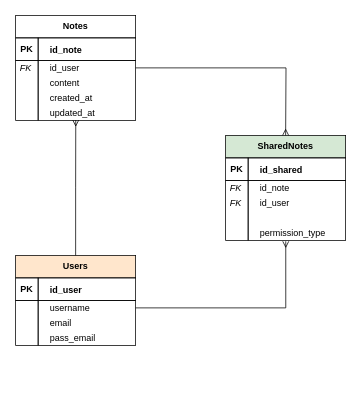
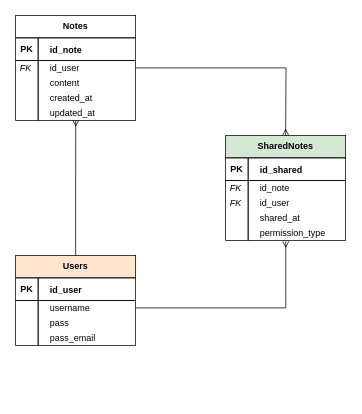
none -> (300, 218)
(60, 323) -> (60, 323)
